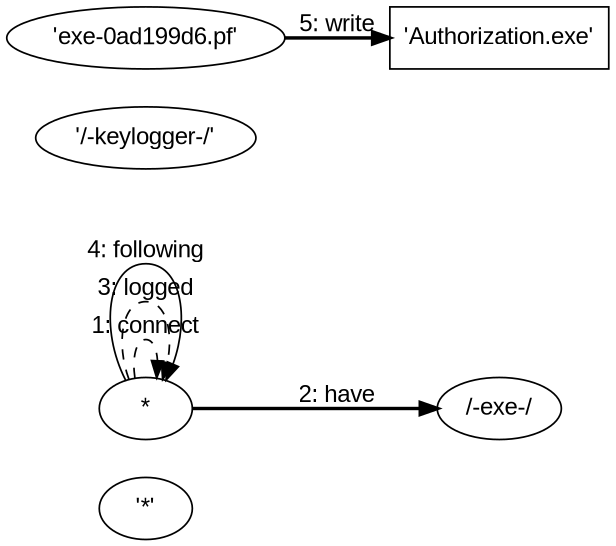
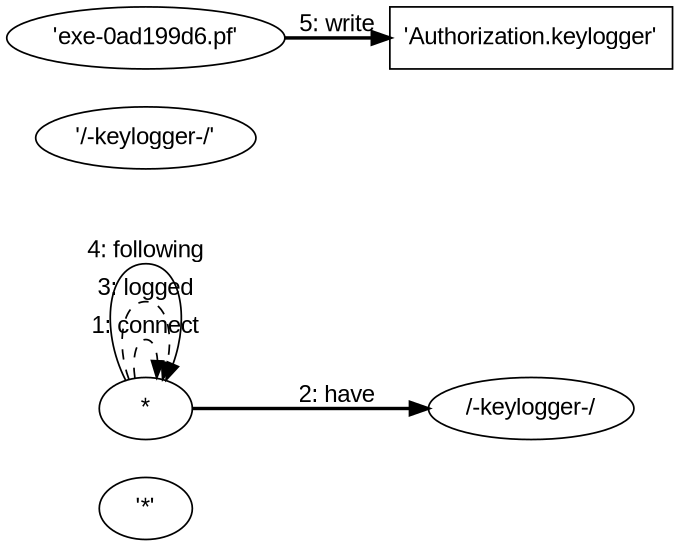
(499, 38) -> (531, 38)
(499, 408) -> (531, 408)
